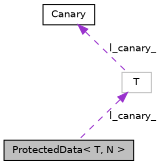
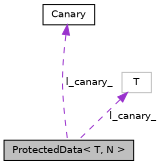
(107, 52) -> (63, 88)
